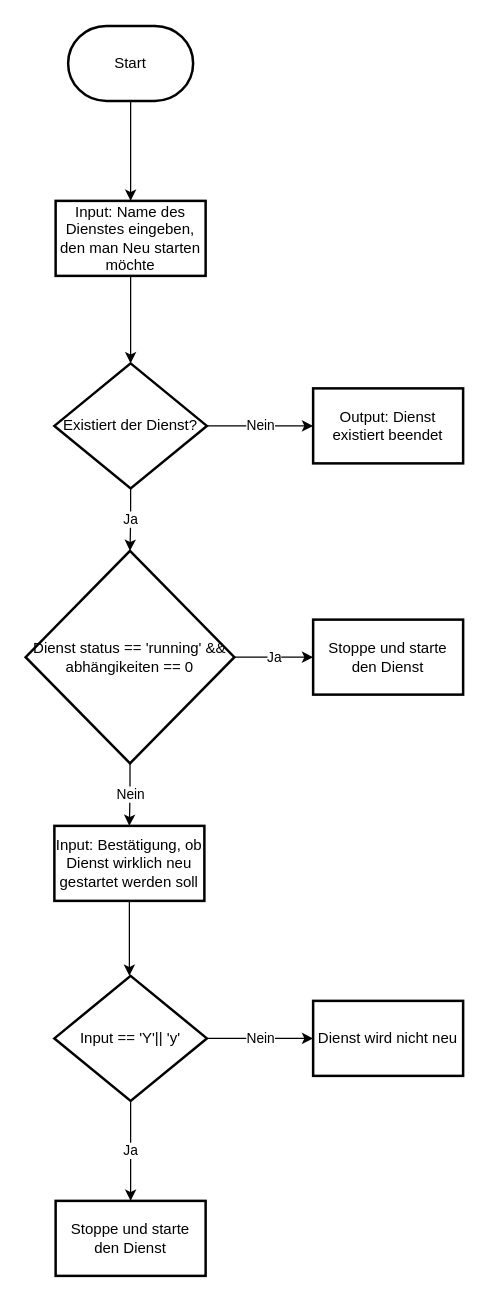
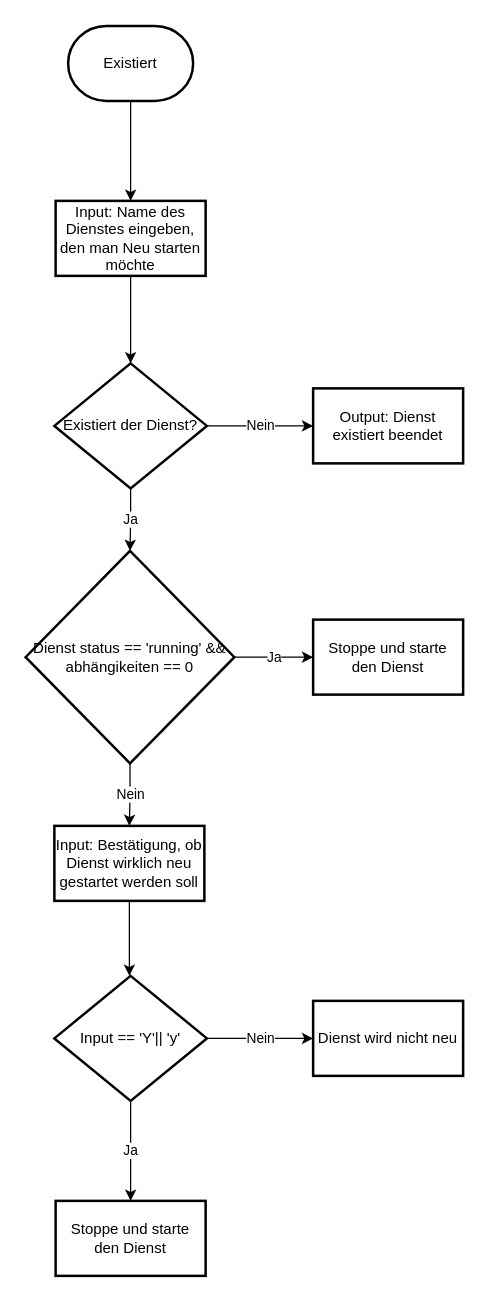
(131, 63) -> (131, 63)
